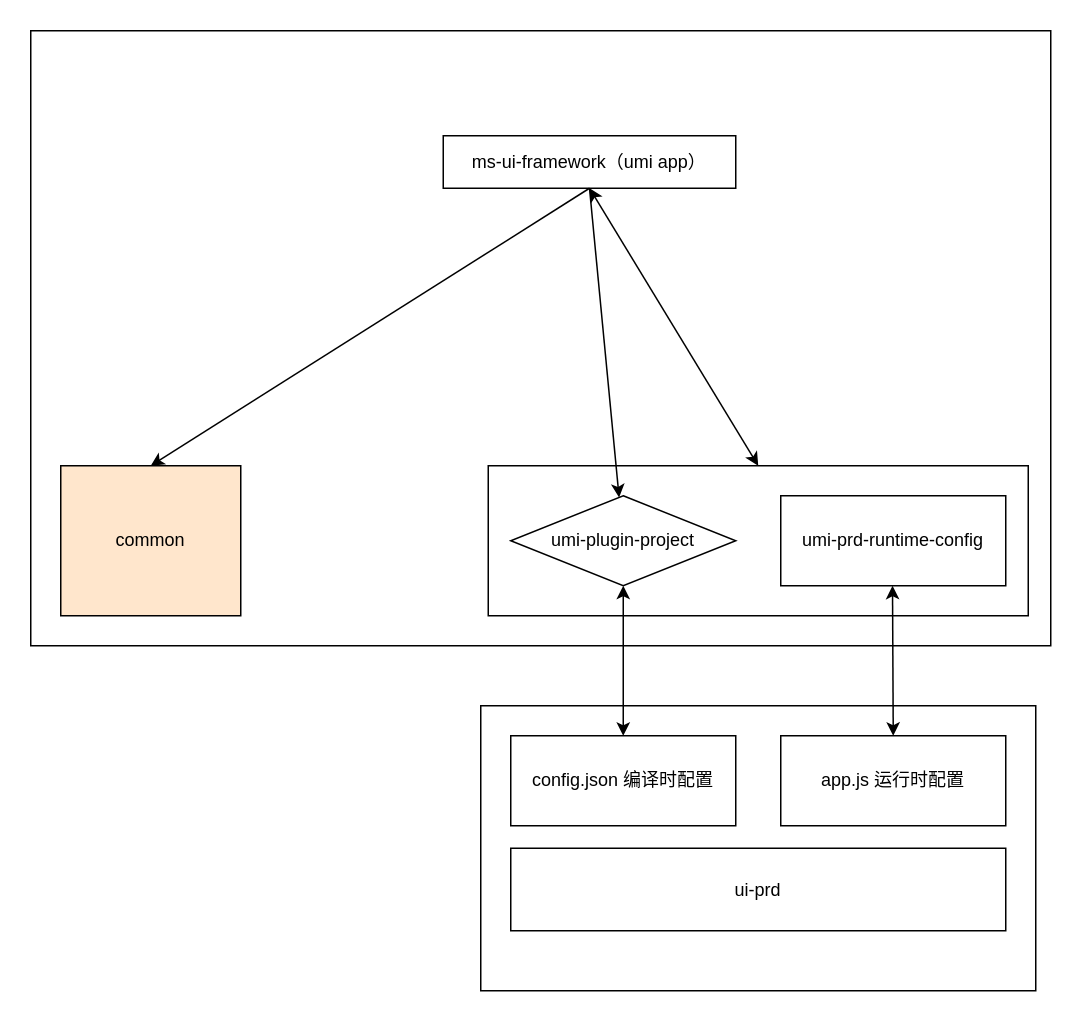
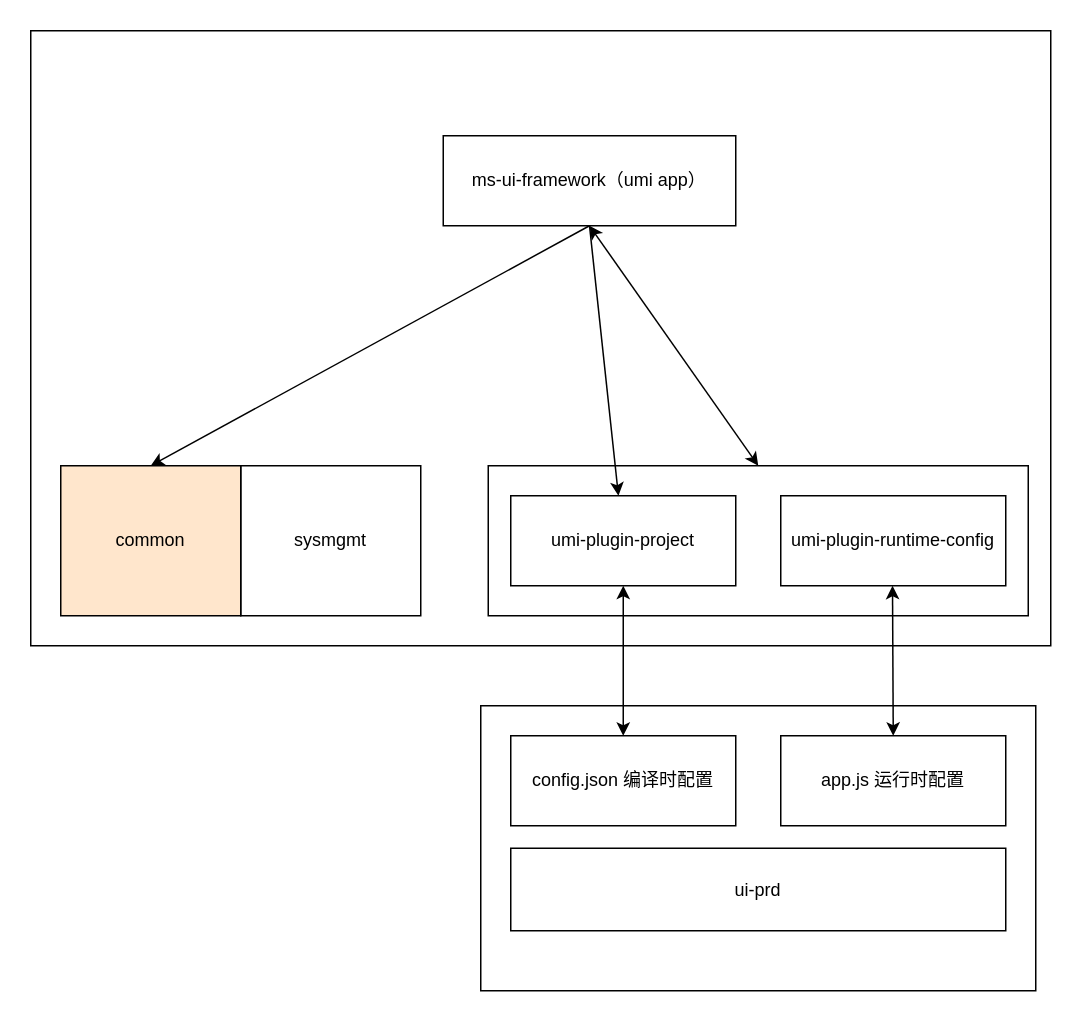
(590, 162) -> (590, 181)
none -> (331, 541)
(623, 541) -> (623, 541)
(893, 541) -> (893, 541)
